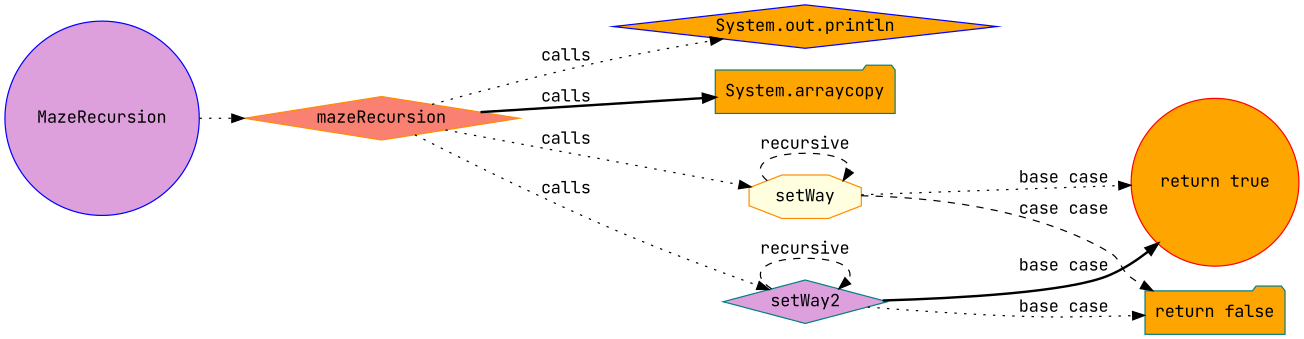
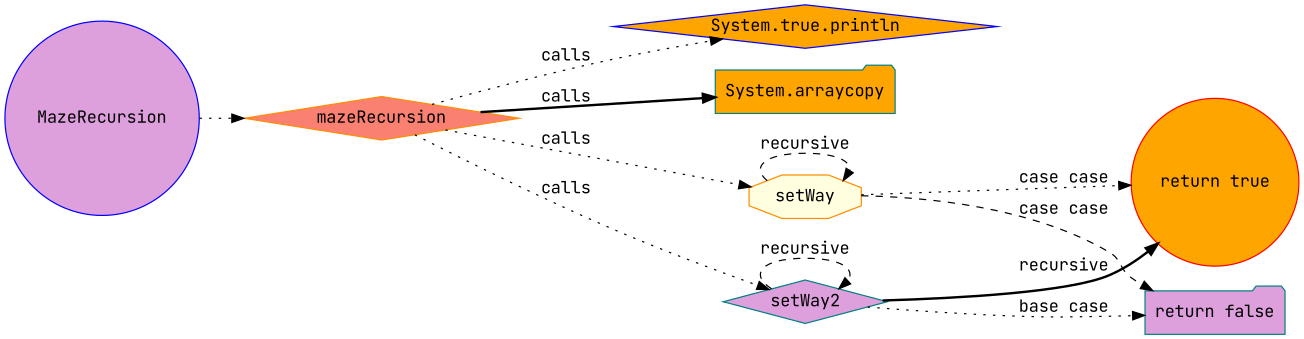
(805, 27) -> (805, 27)
(1064, 178) -> (1064, 178)
(1064, 266) -> (1064, 266)
(1215, 313) -> (1215, 313)
